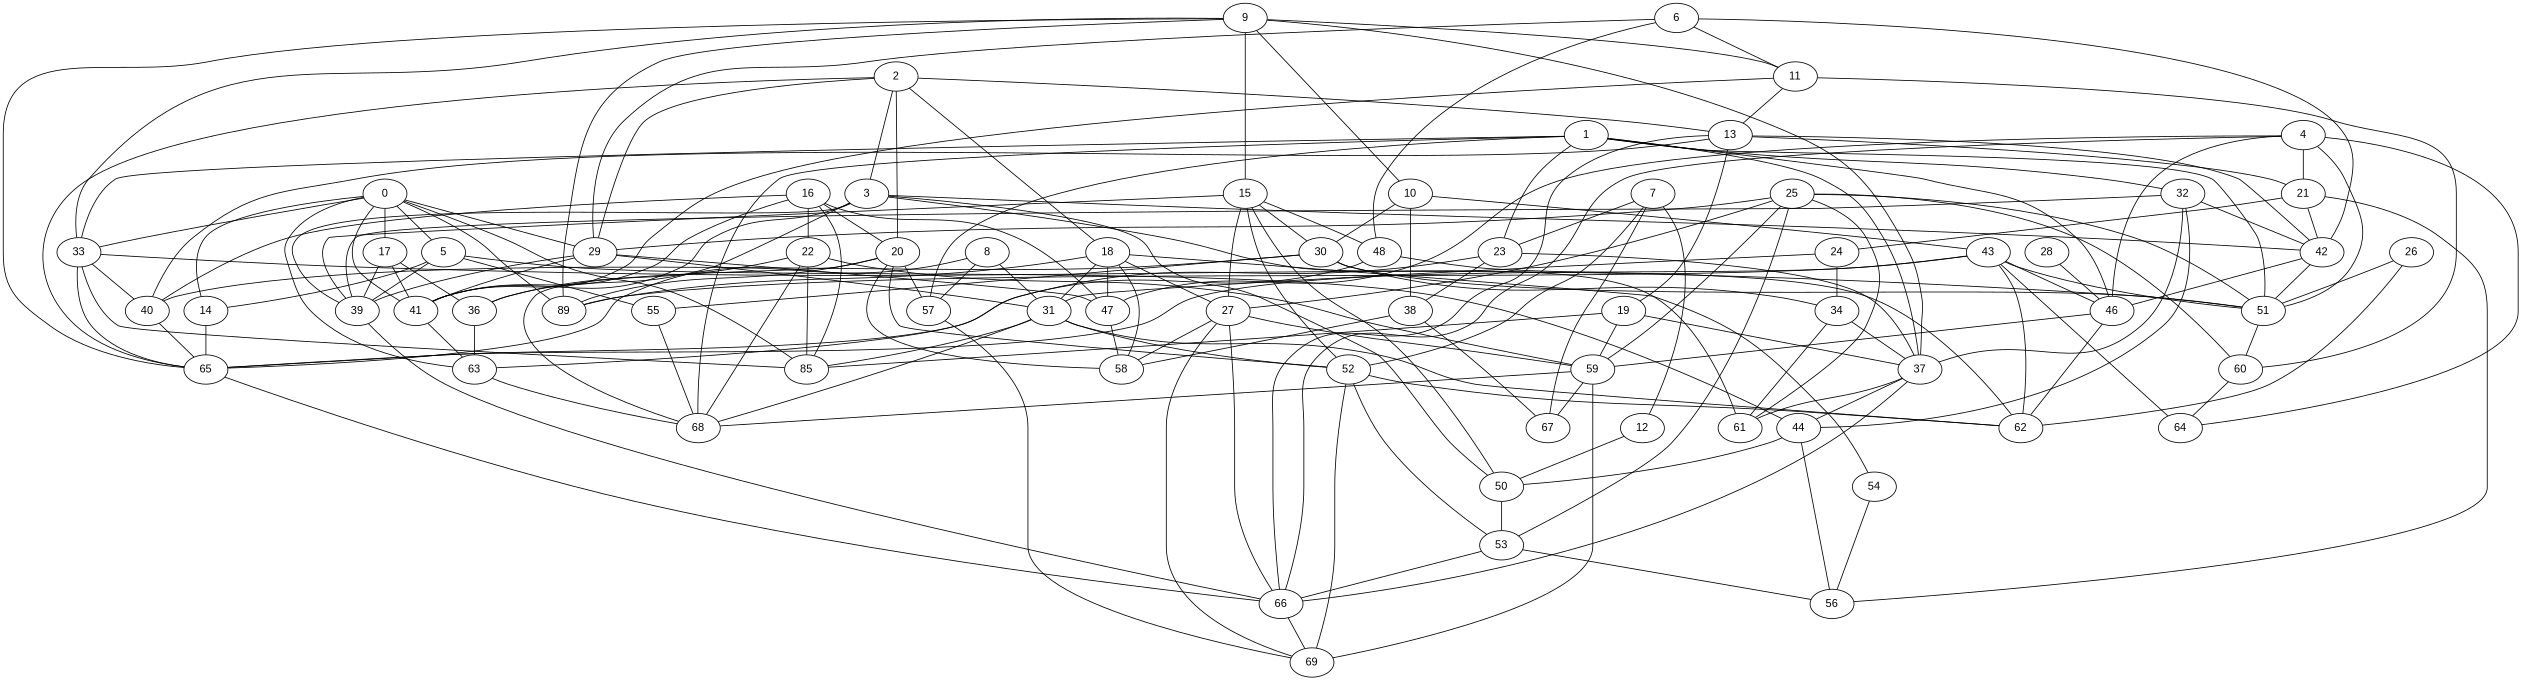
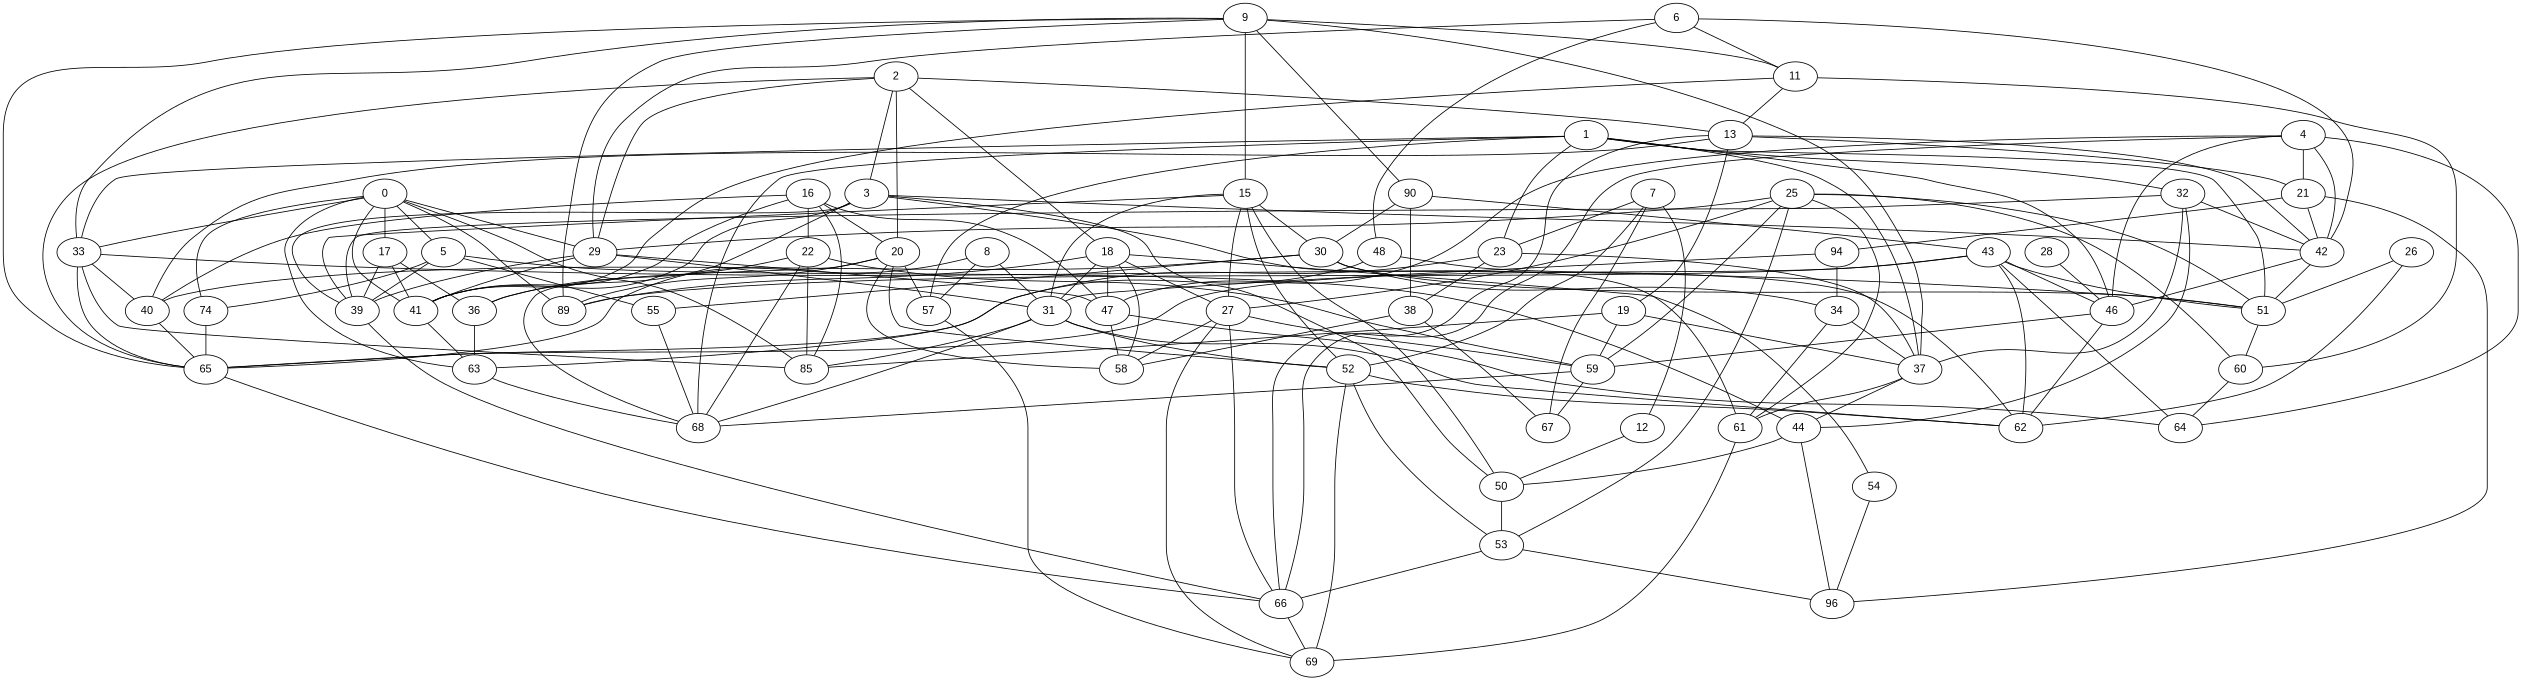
(1410, 194) -> (1410, 194)
(1311, 221) -> (1106, 220)
(2362, 241) -> (2335, 191)
(1837, 252) -> (1837, 252)
(206, 311) -> (206, 311)
none -> (1615, 391)
(1622, 534) -> none
(1549, 592) -> (1580, 628)
(1832, 604) -> (1832, 604)
